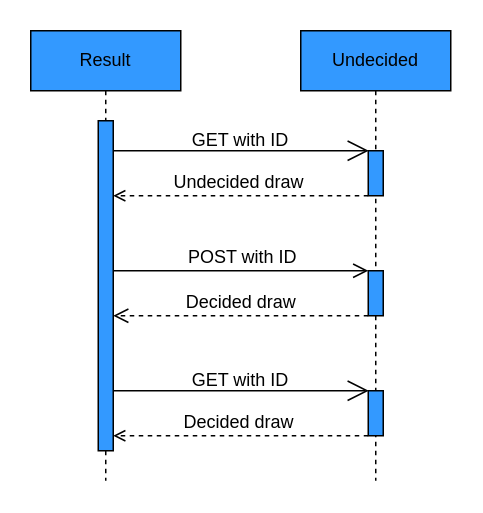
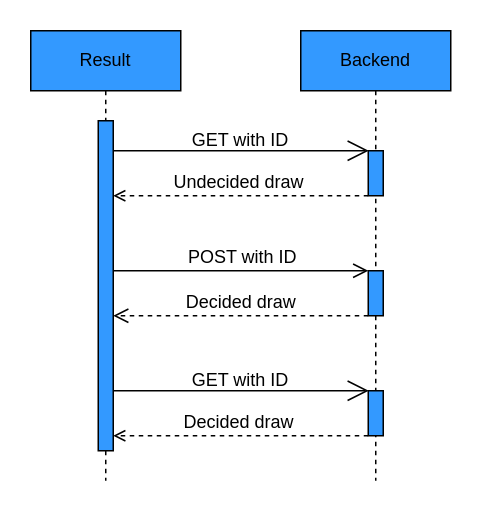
(376, 61) -> (376, 61)
